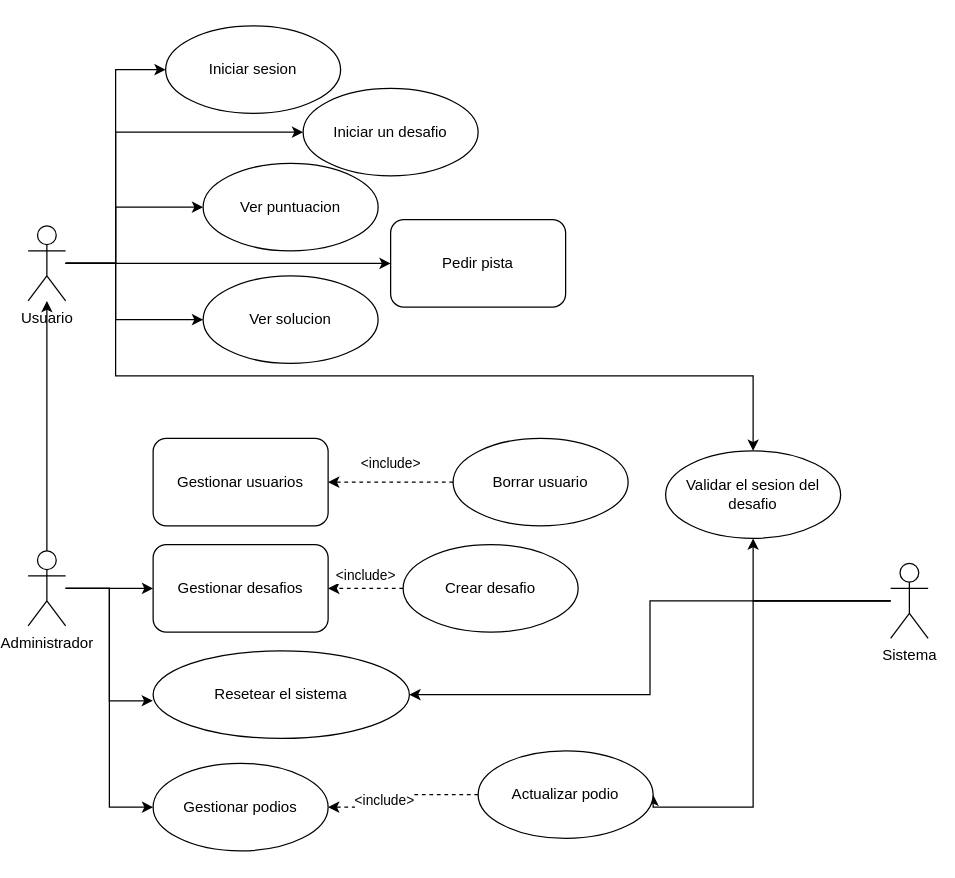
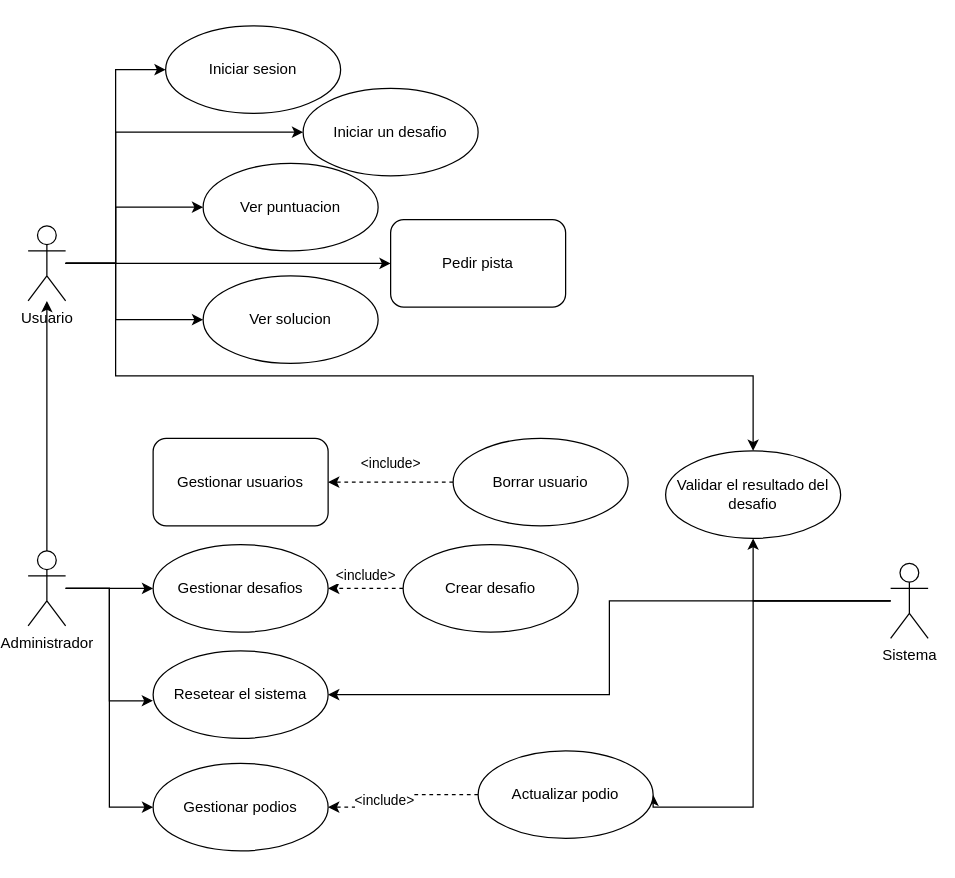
(753, 494) -> (753, 494)
(241, 588) -> (241, 588)
(281, 694) -> (241, 694)
